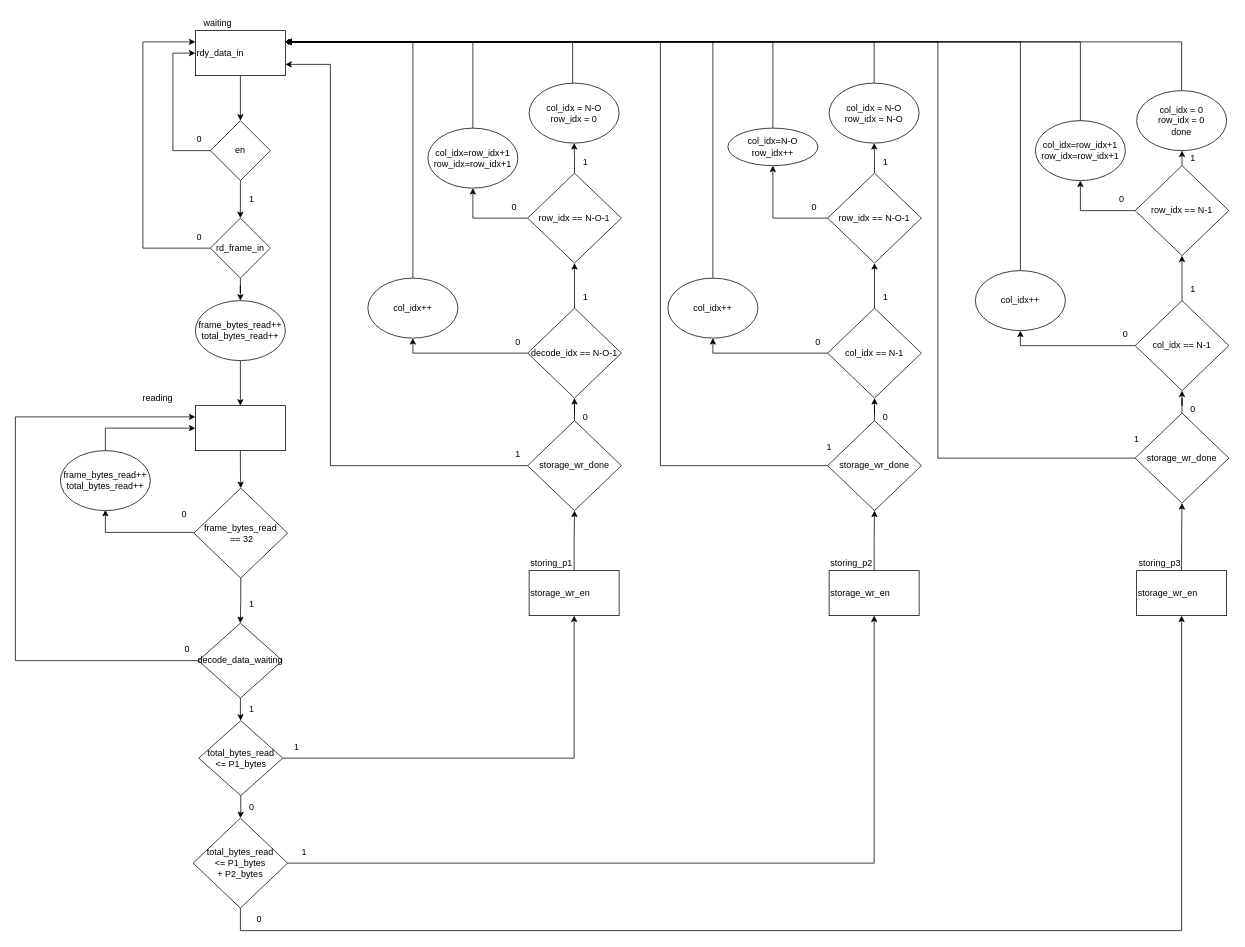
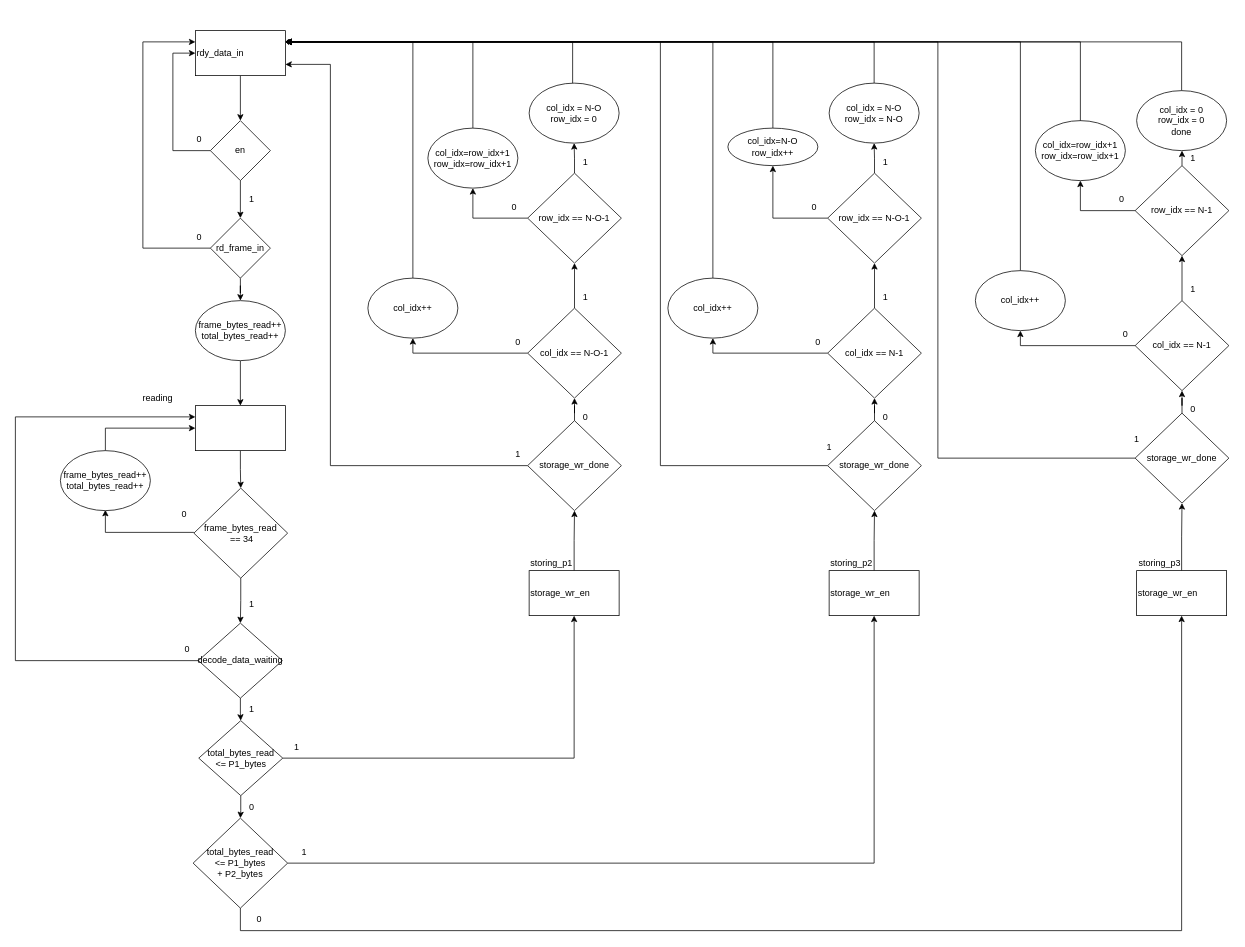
(218, 23) -> none
(575, 353) -> (575, 353)
(241, 533) -> (241, 533)
